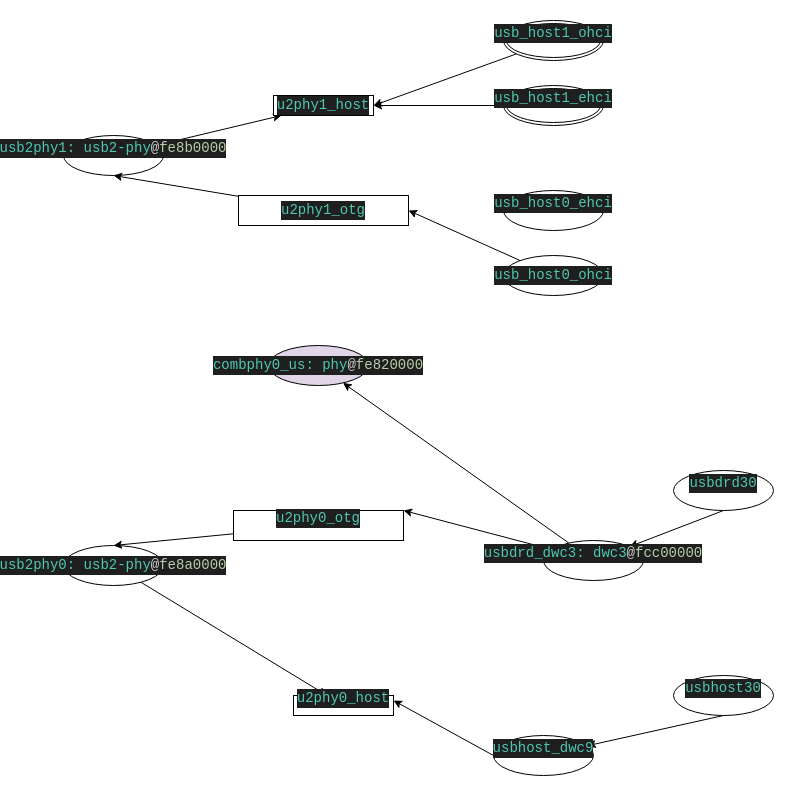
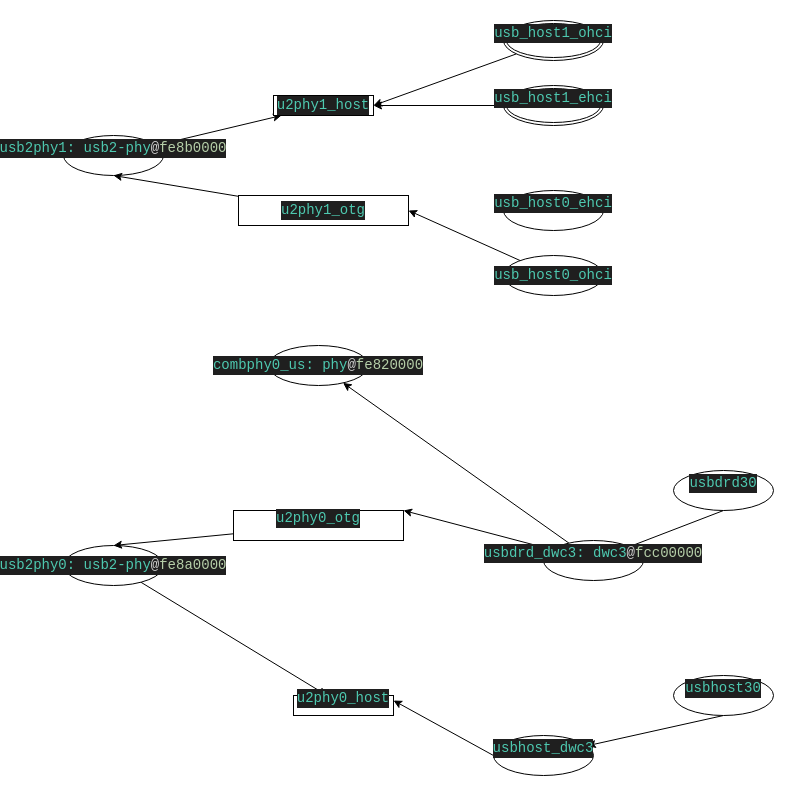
(319, 366) -> (319, 366)
(636, 544) -> (635, 544)
(544, 756) -> (544, 756)
